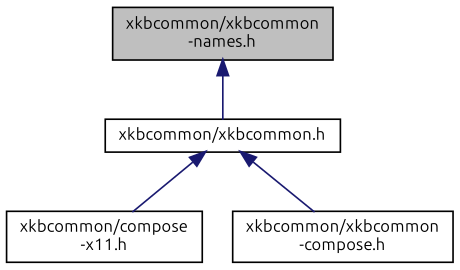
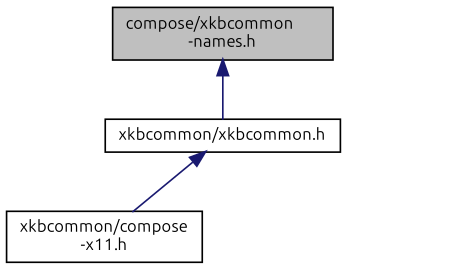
(223, 34) -> (223, 34)
(343, 237) -> none
